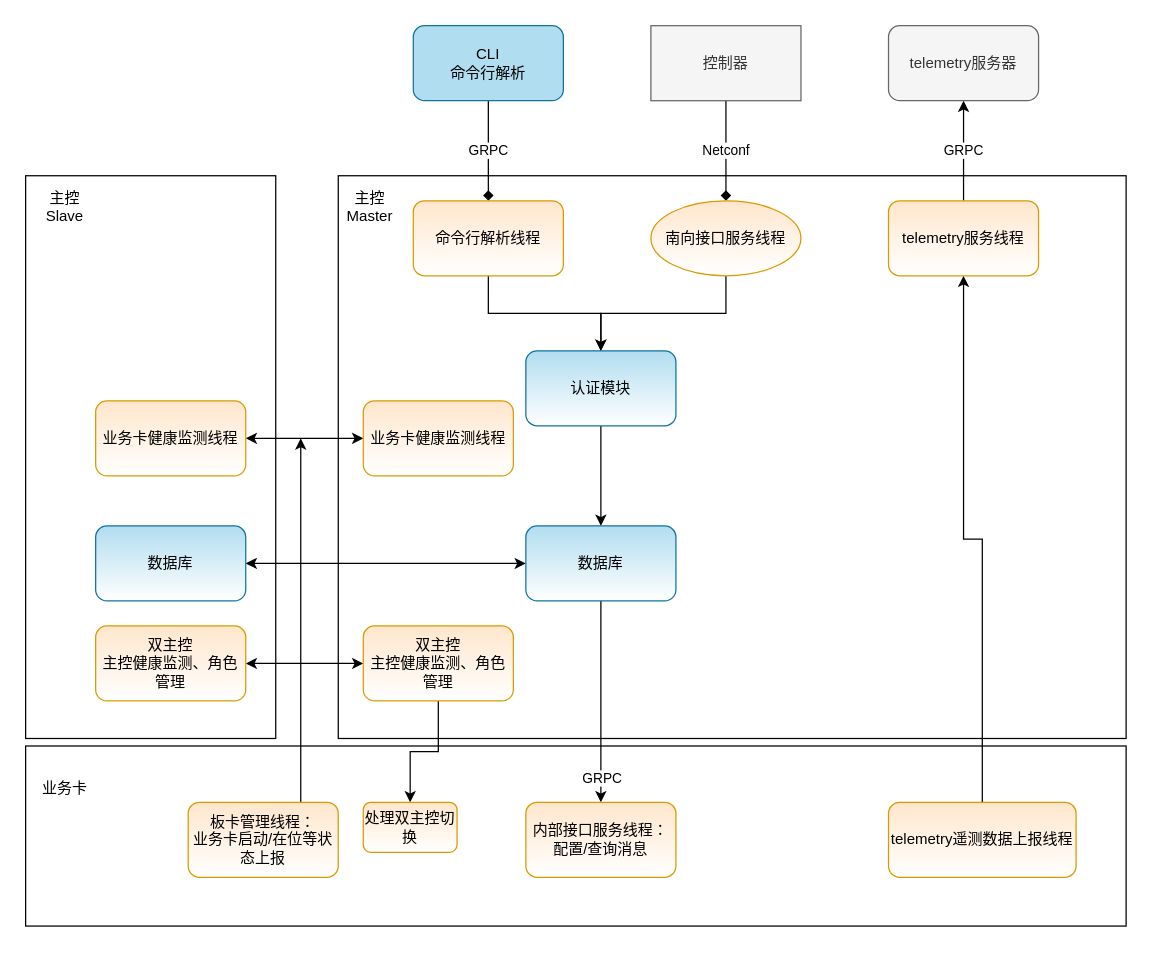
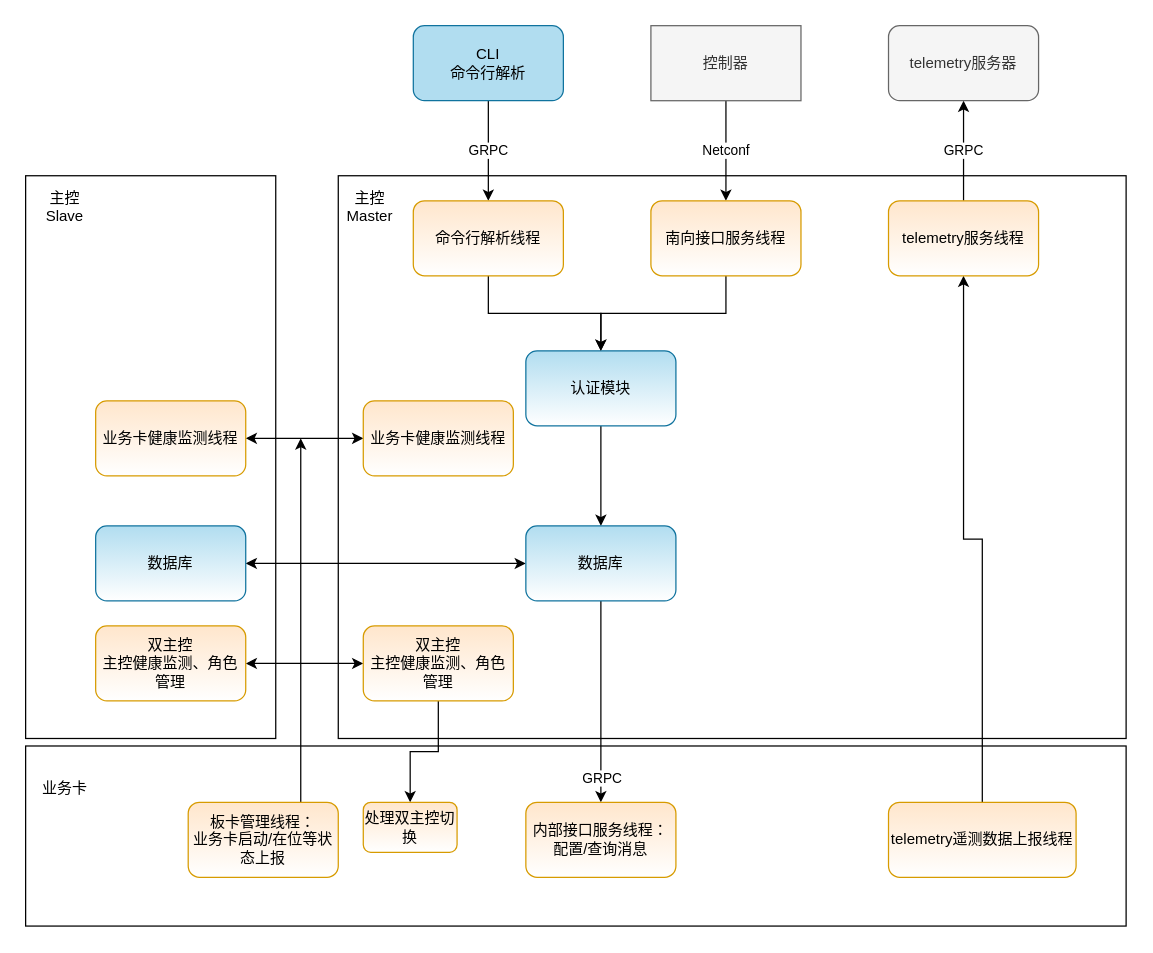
(488, 190) -> (488, 191)
(726, 190) -> (726, 191)
(726, 238) -> (726, 238)
